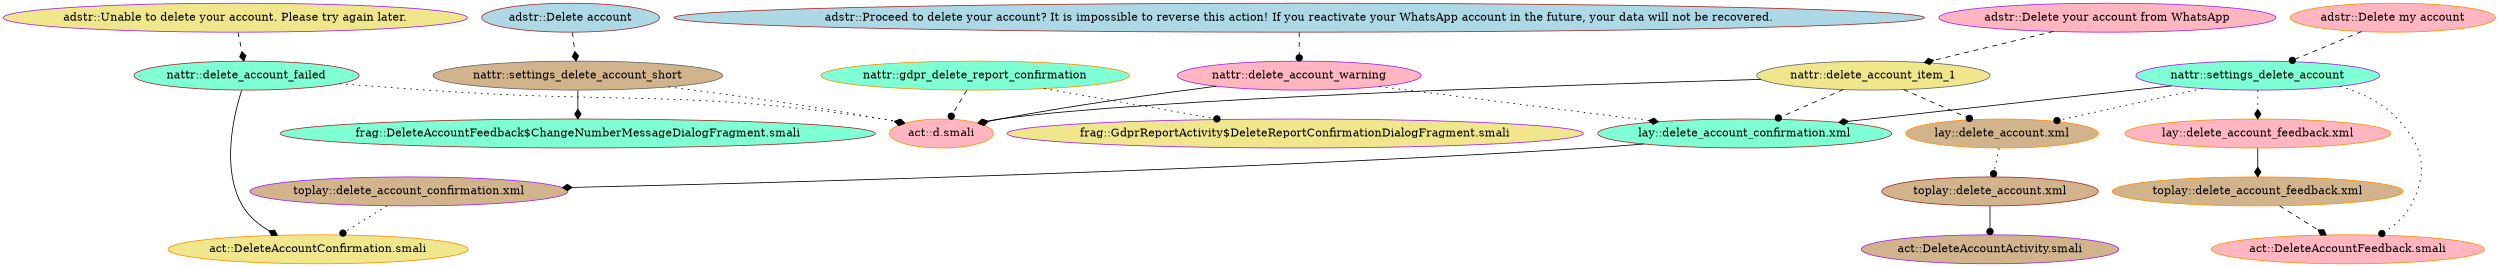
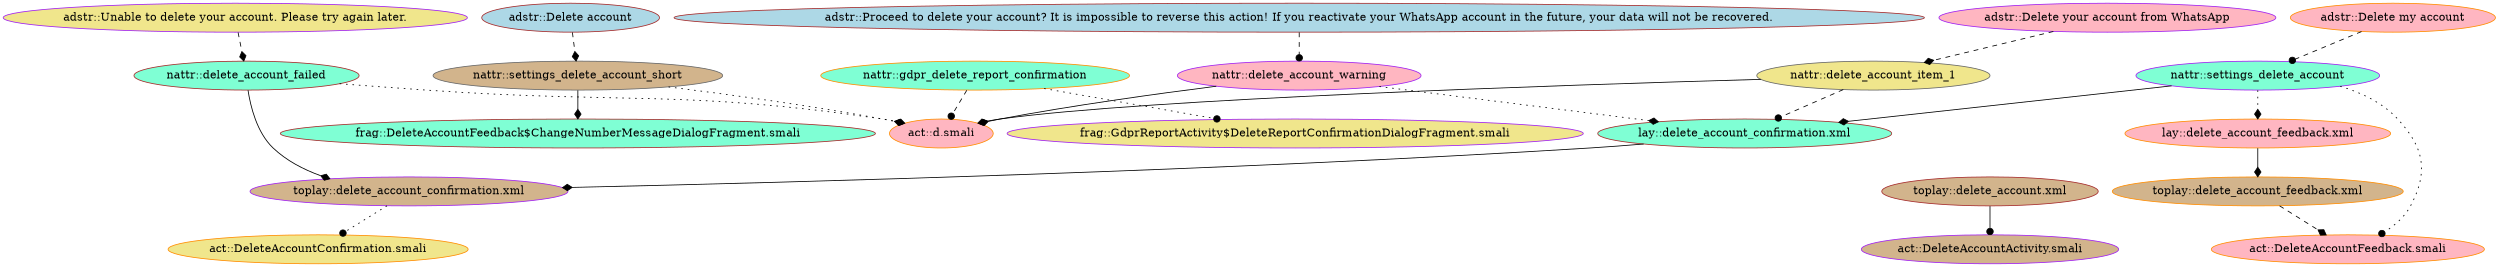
(2002, 133) -> none
(231, 167) -> (270, 145)
